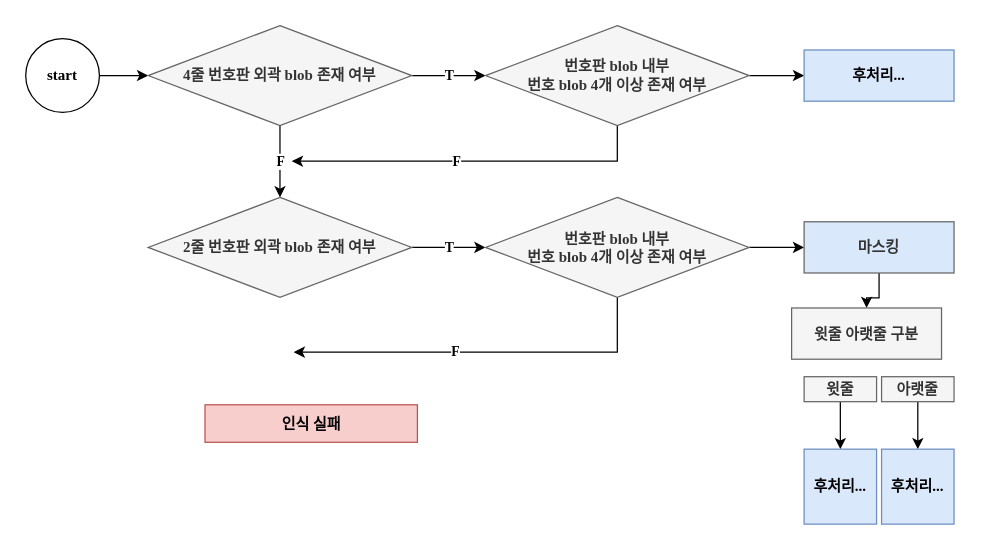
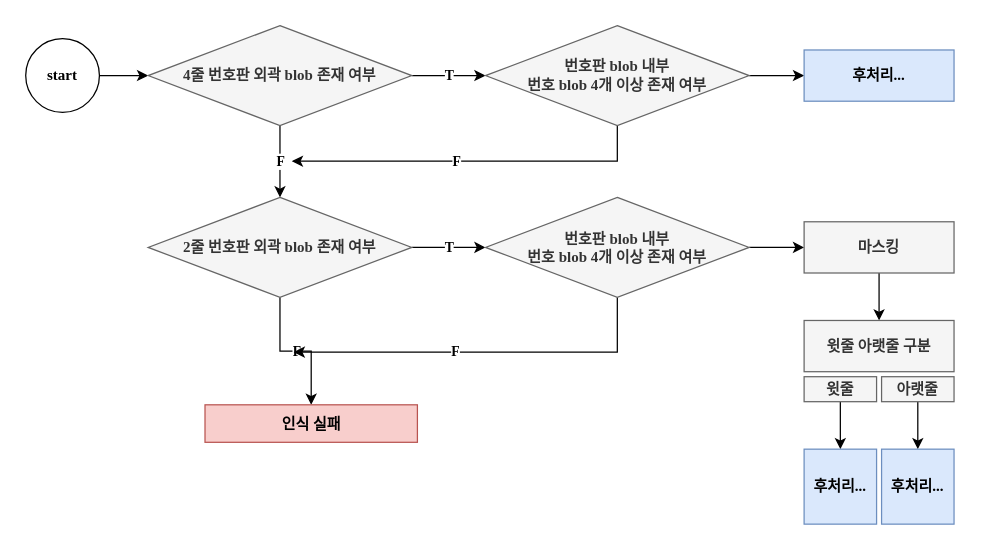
(879, 248) -> (879, 248)
none -> (280, 333)
(867, 334) -> (879, 346)
